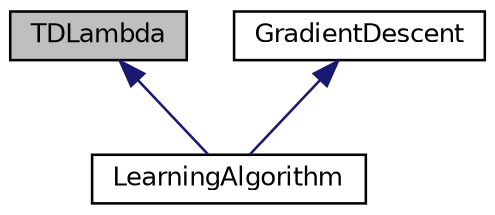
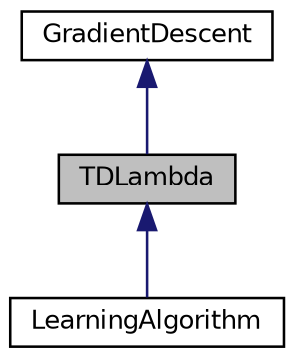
(285, 117) -> (147, 121)
